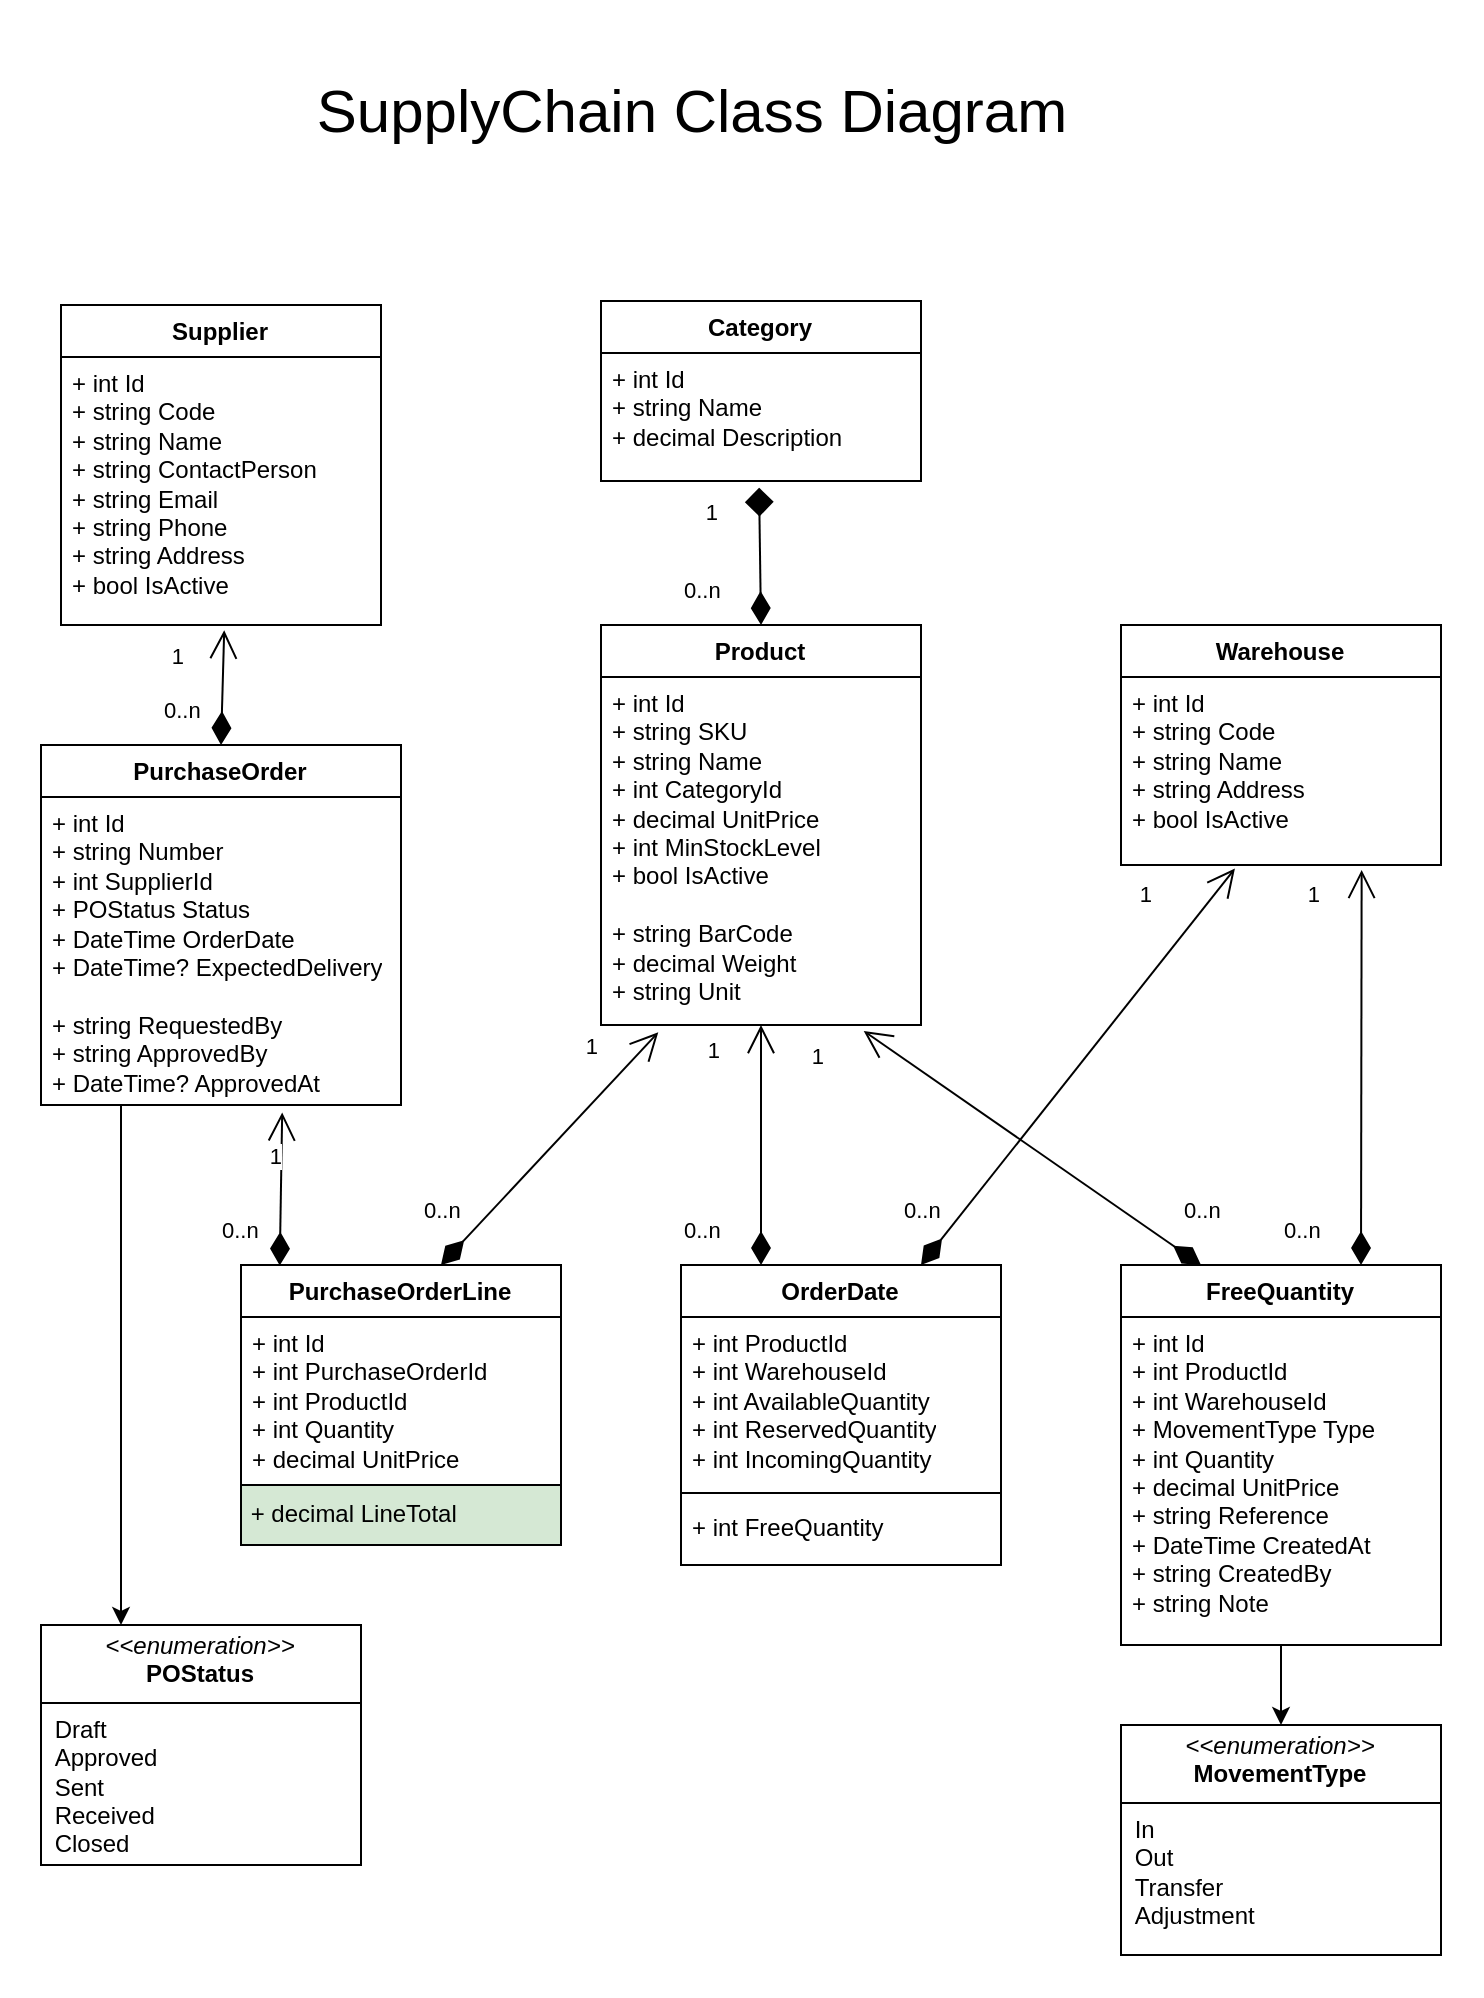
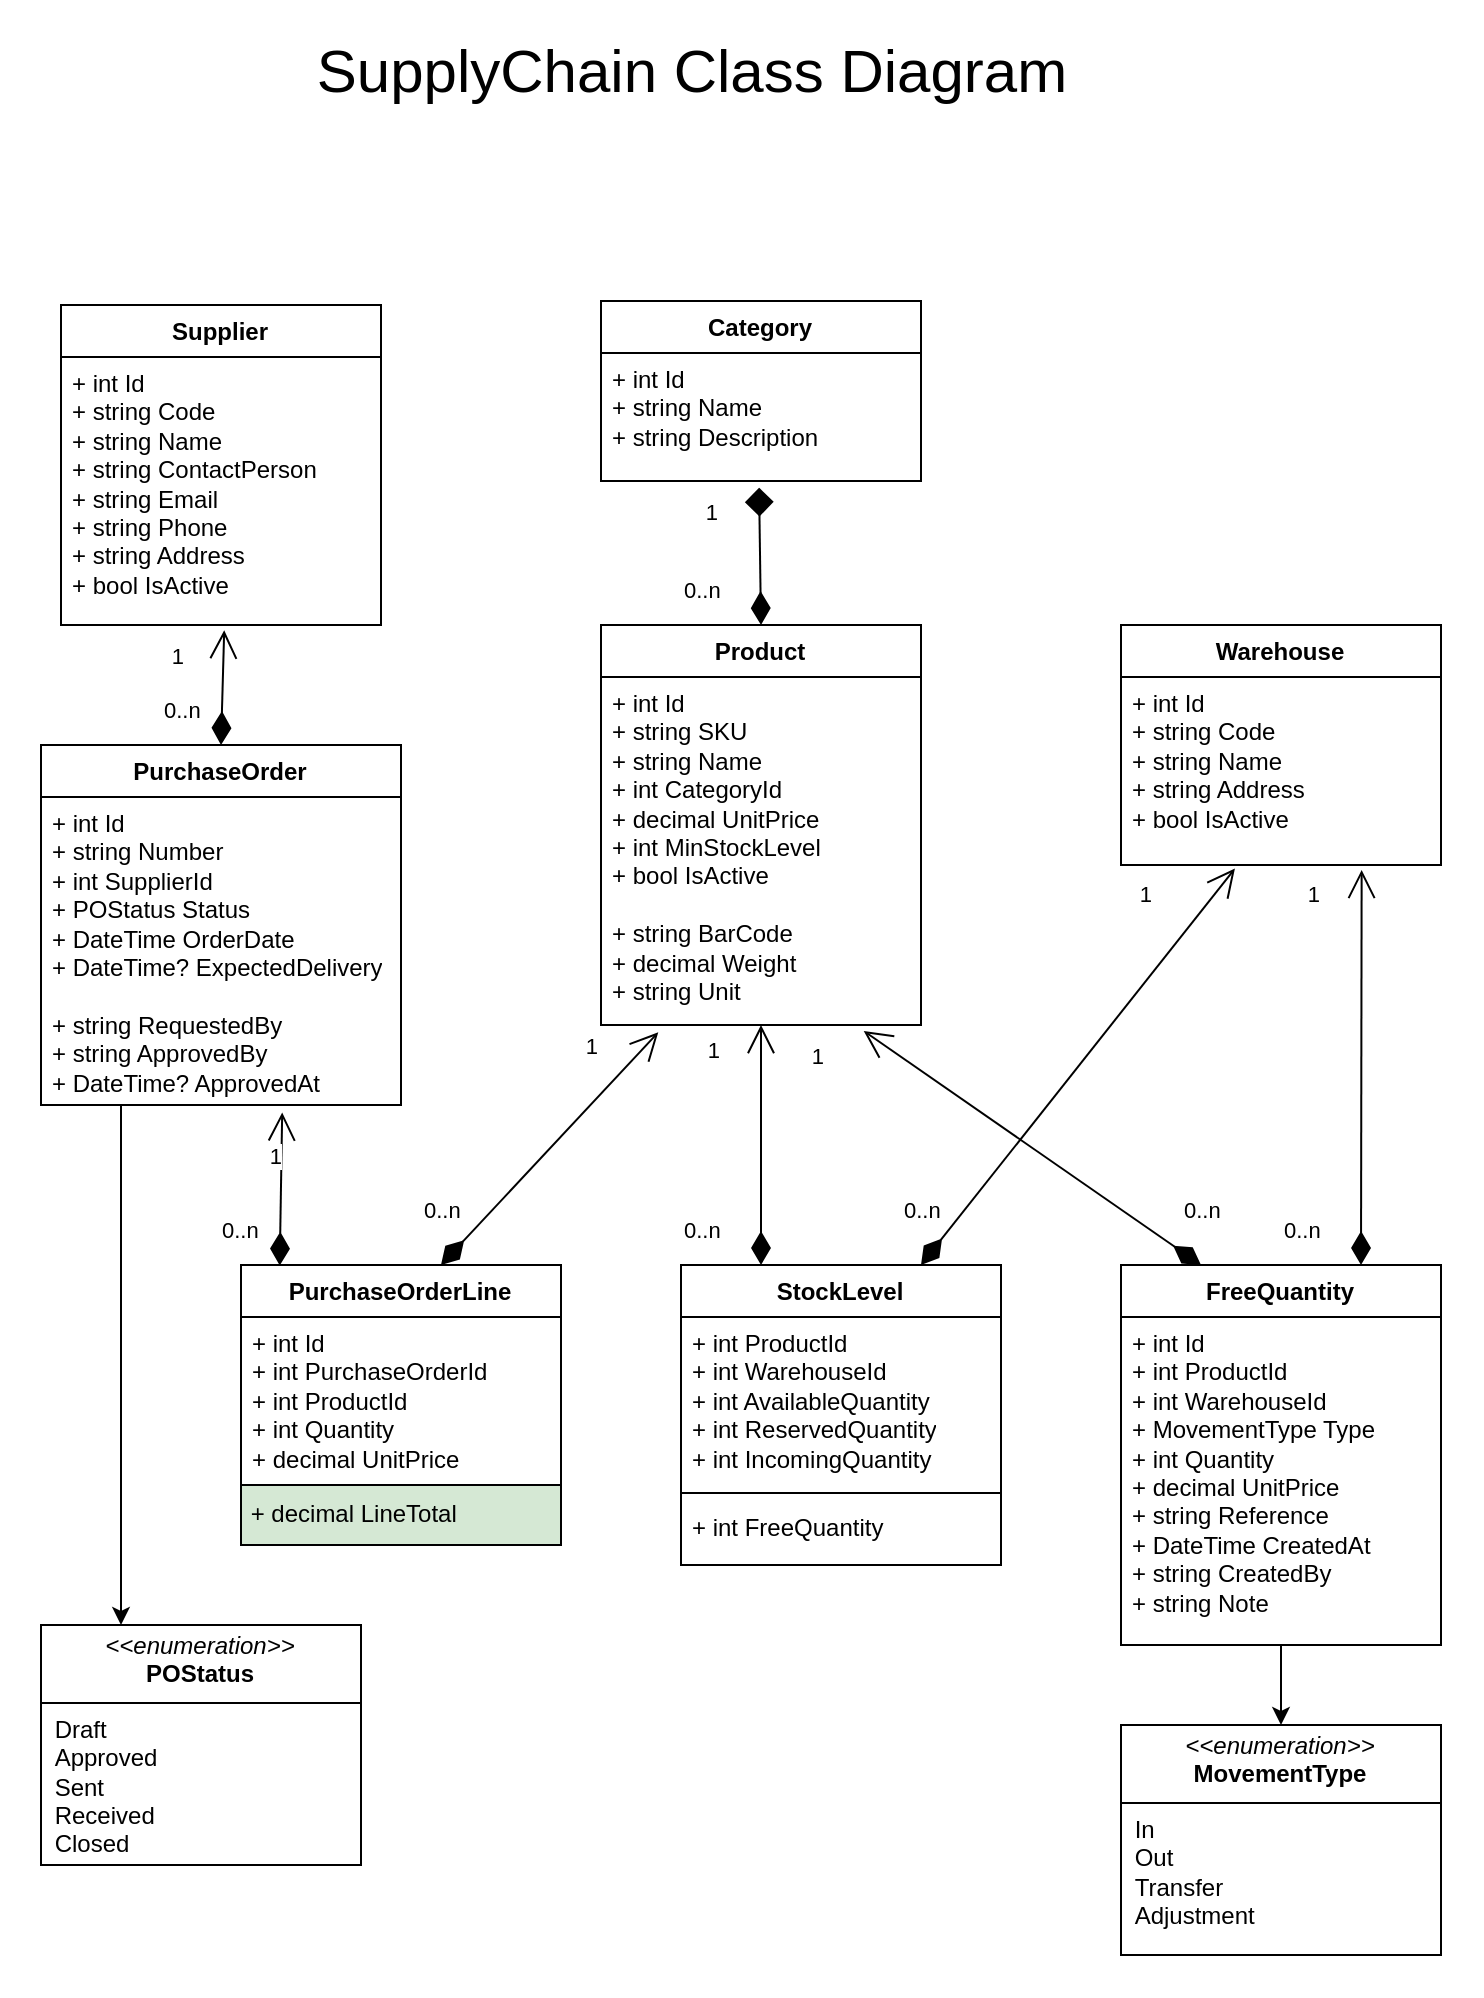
(693, 111) -> (693, 71)
(735, 410) -> (732, 410)
(841, 1293) -> (841, 1293)
